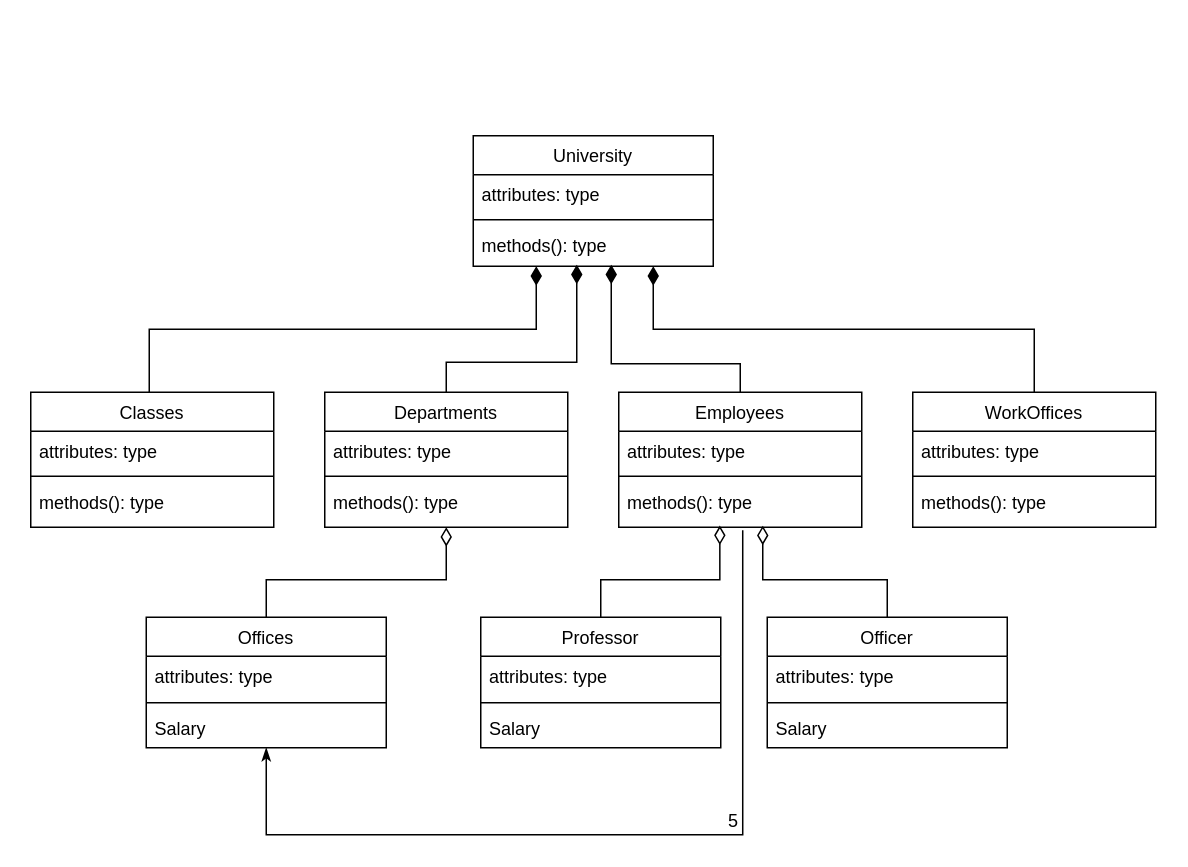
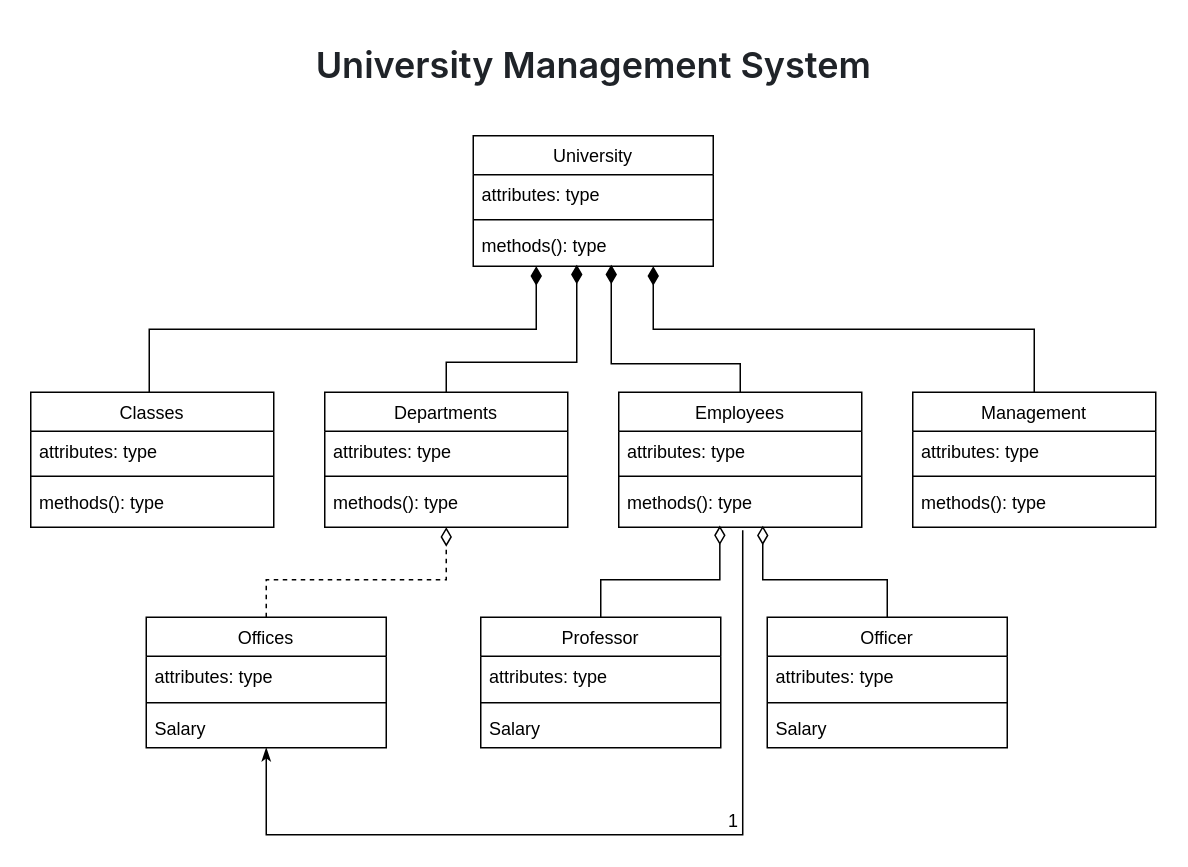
none -> (593, 83)
(1034, 413) -> (1034, 413)
(356, 580) -> (356, 580)
(733, 821) -> (733, 821)
